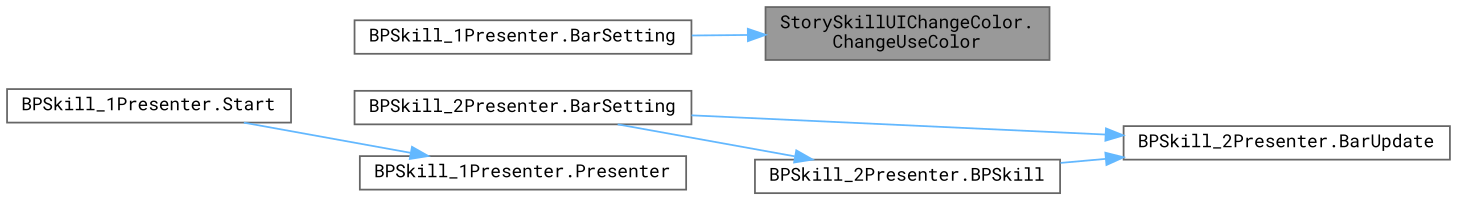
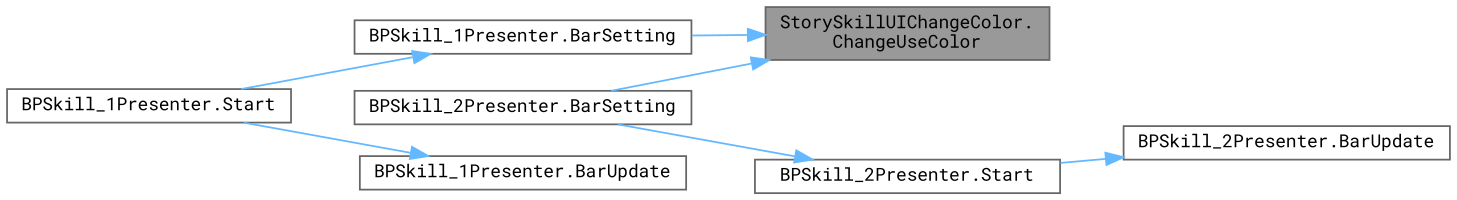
none -> (327, 73)
(898, 125) -> (681, 77)
(523, 173) -> (523, 173)
(908, 176) -> (908, 176)
